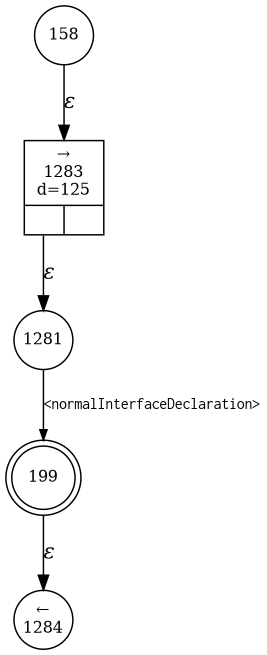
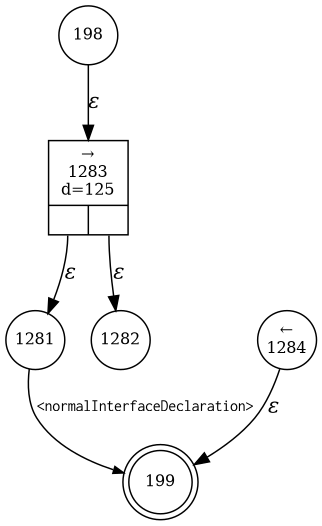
(64, 35) -> (88, 35)
none -> (121, 340)
(43, 545) -> (253, 421)
